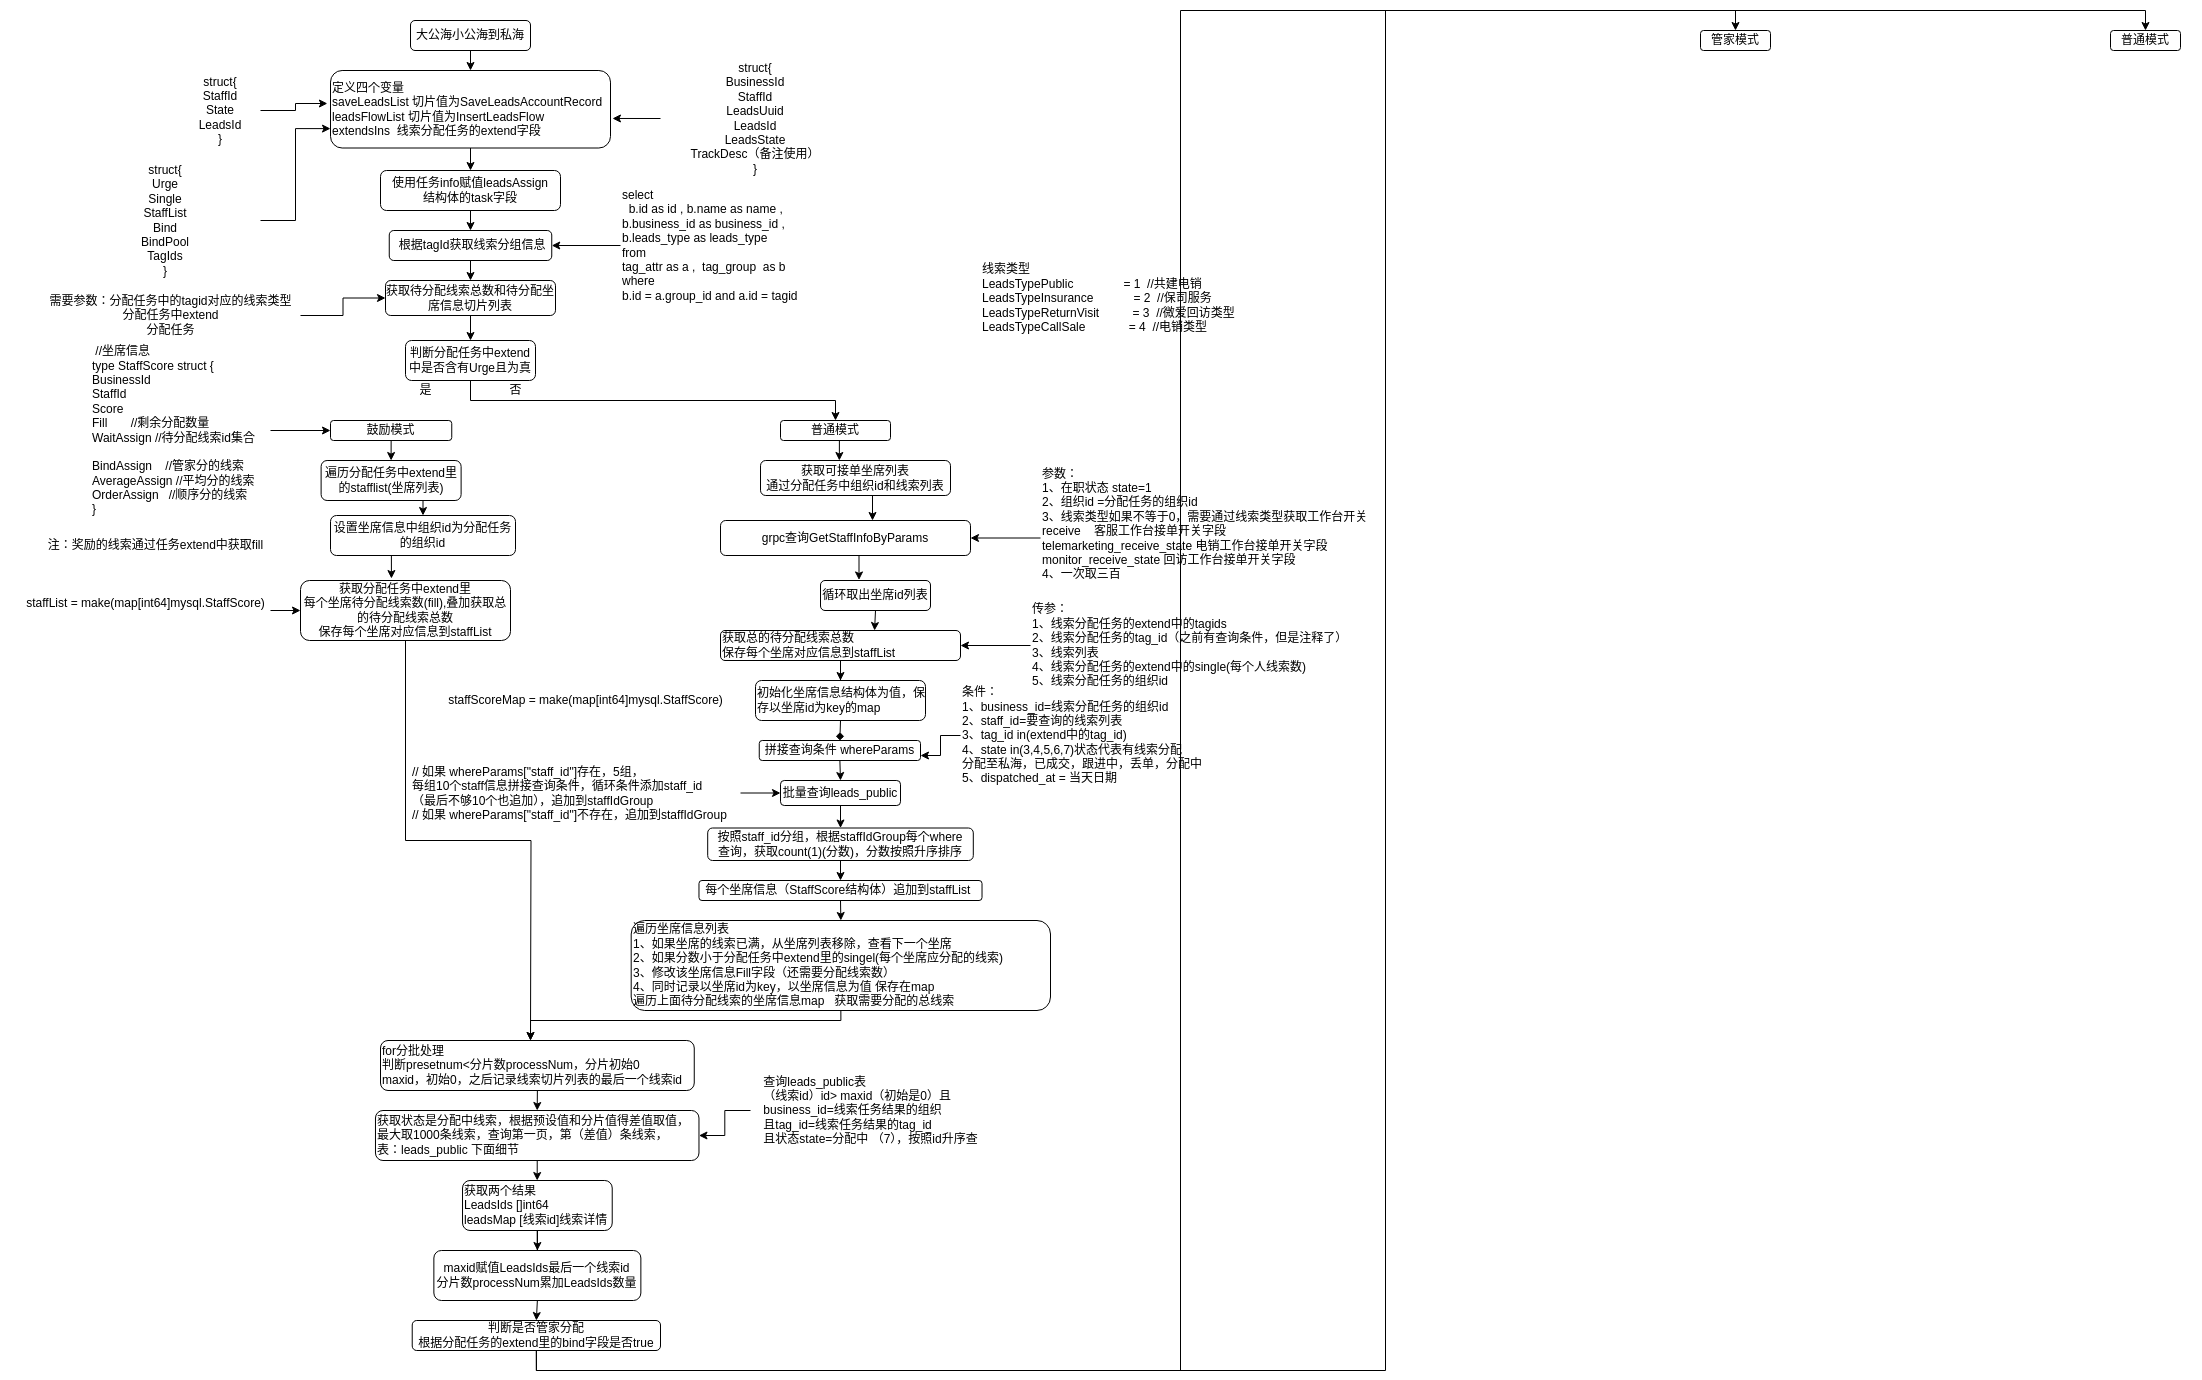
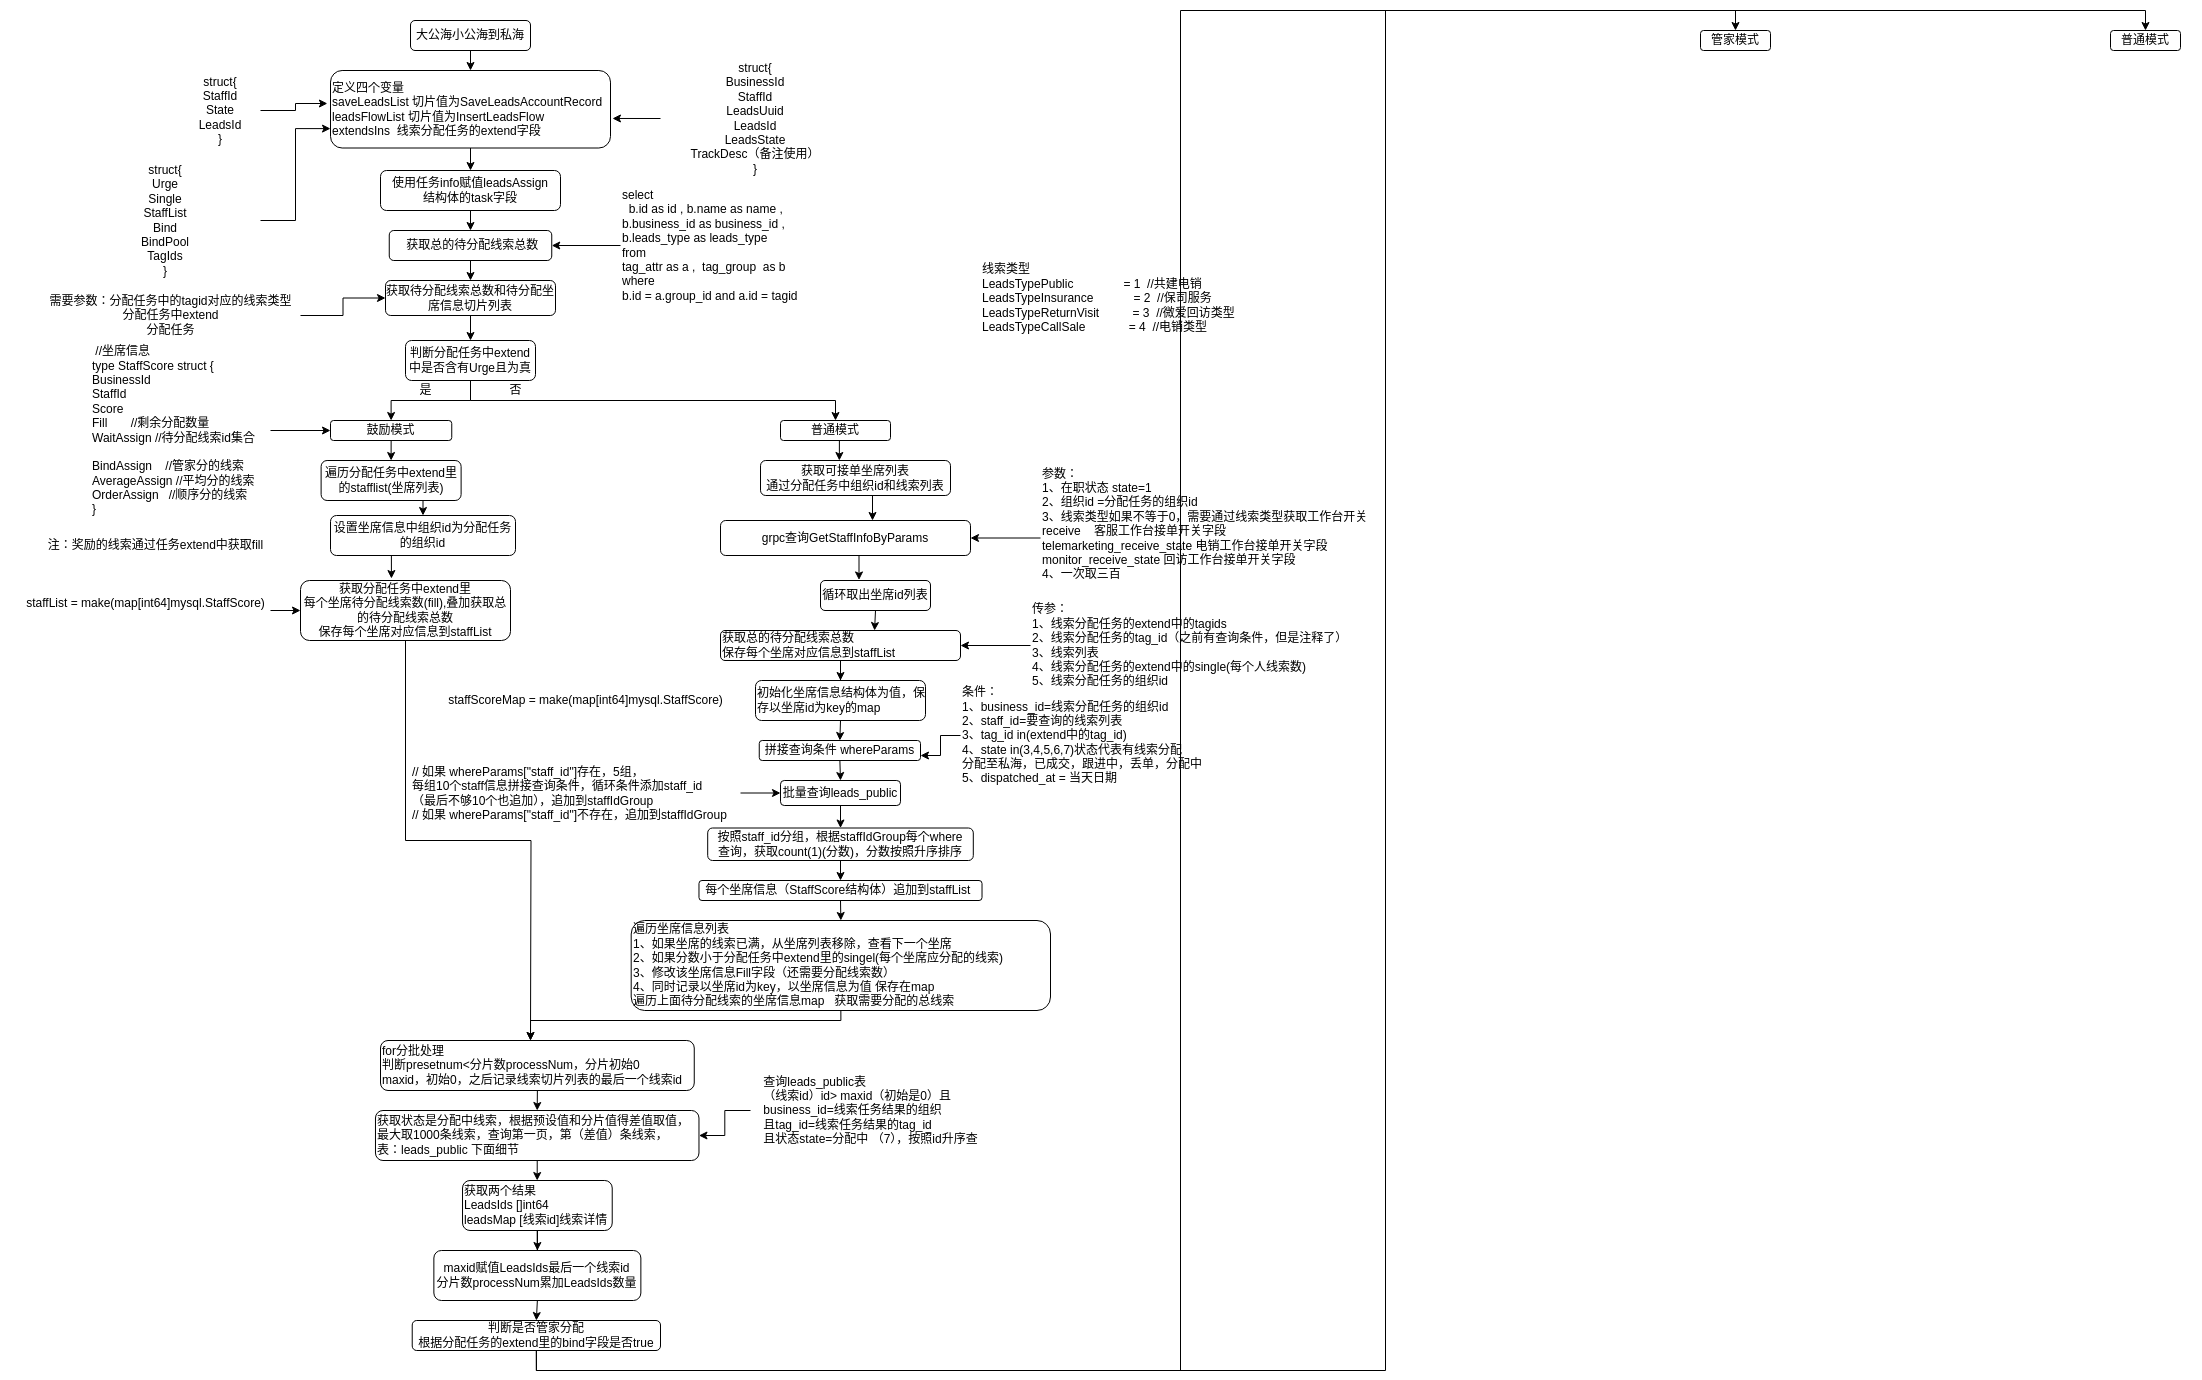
(471, 246) -> (471, 246)
none -> (423, 401)
(840, 731) -> (840, 732)
